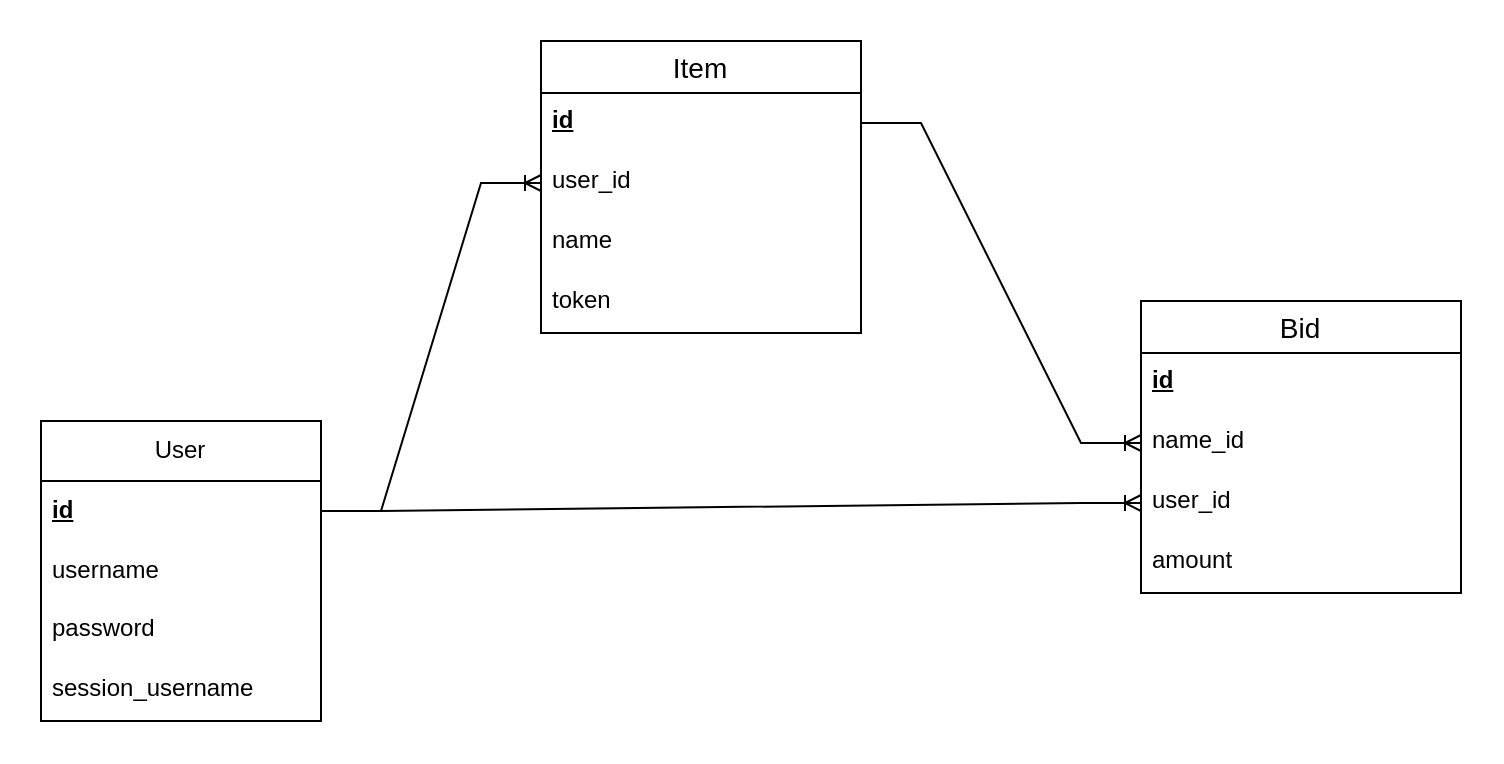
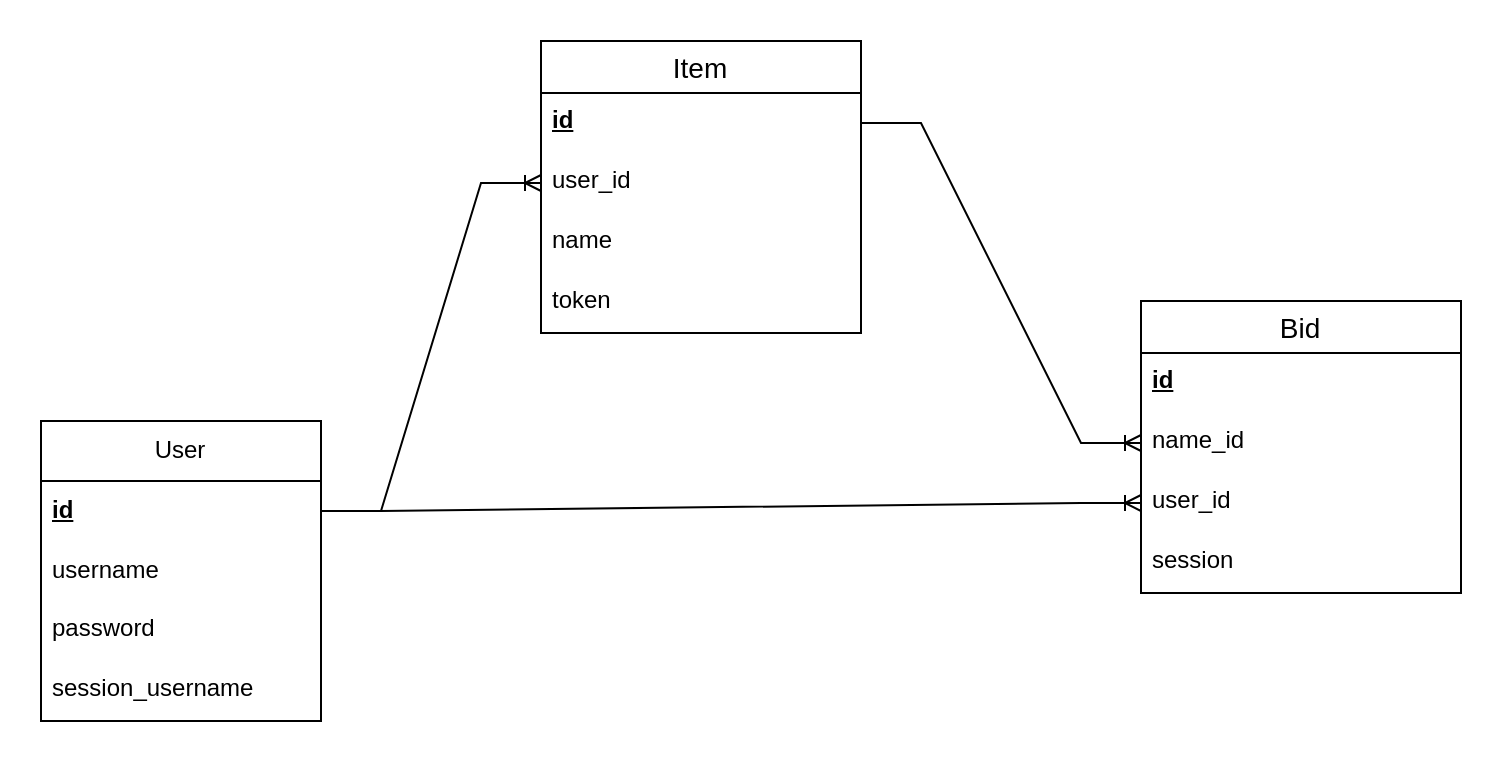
(1193, 561) -> (1197, 561)
